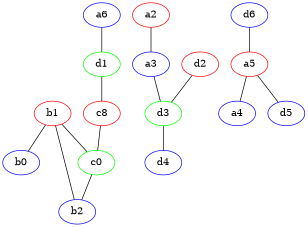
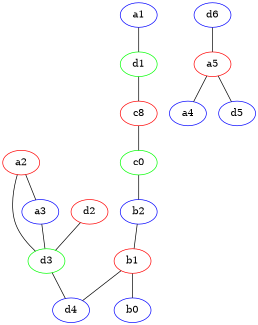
(102, 15) -> (139, 15)
(74, 138) -> (102, 286)
none -> (14, 216)
